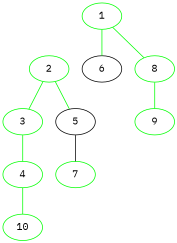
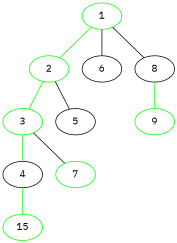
none -> (76, 42)
(128, 42) -> (128, 42)
(102, 43) -> (102, 43)
(155, 69) -> (155, 69)
(62, 95) -> (62, 95)
(76, 148) -> (49, 148)
(23, 175) -> (23, 175)
(23, 227) -> (23, 227)
